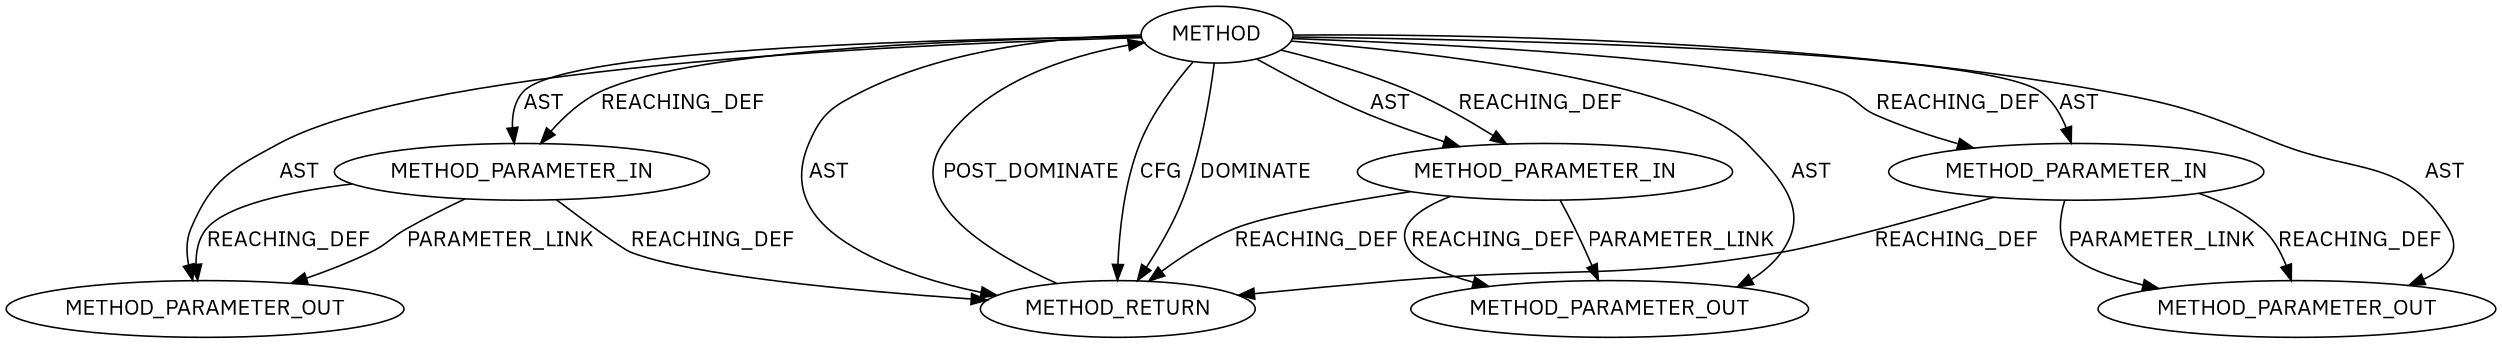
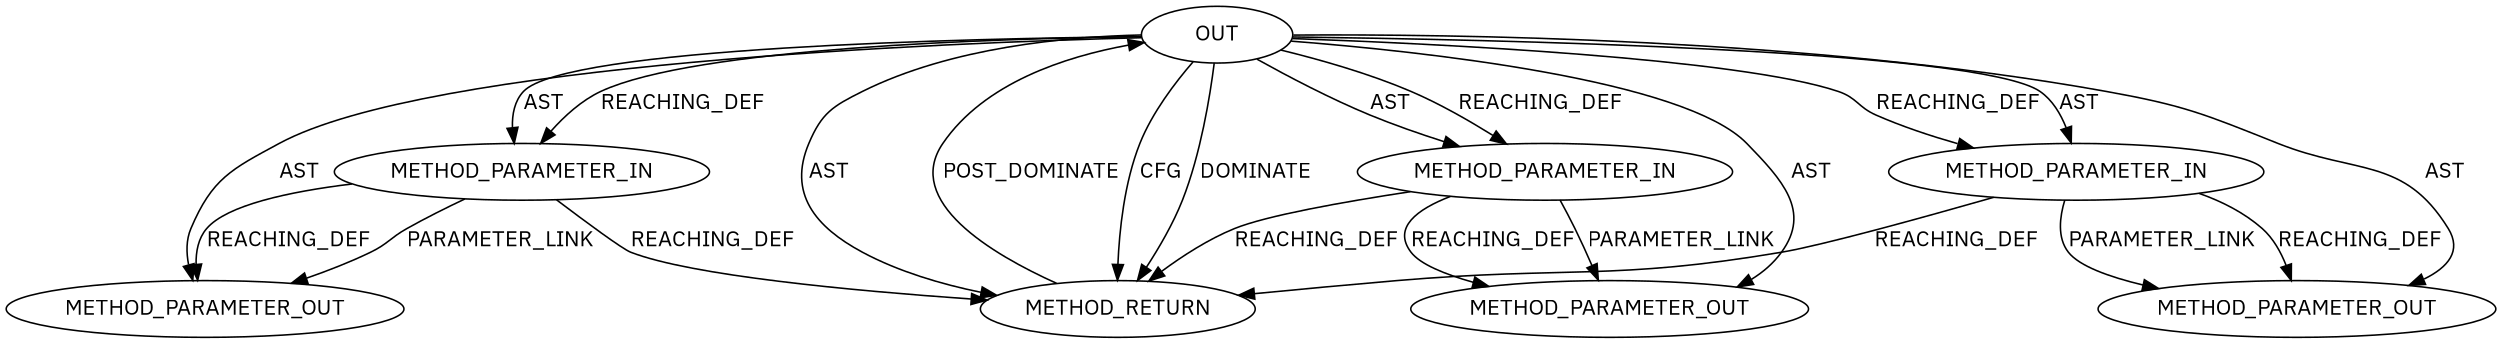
(1217, 35) -> (1217, 35)
